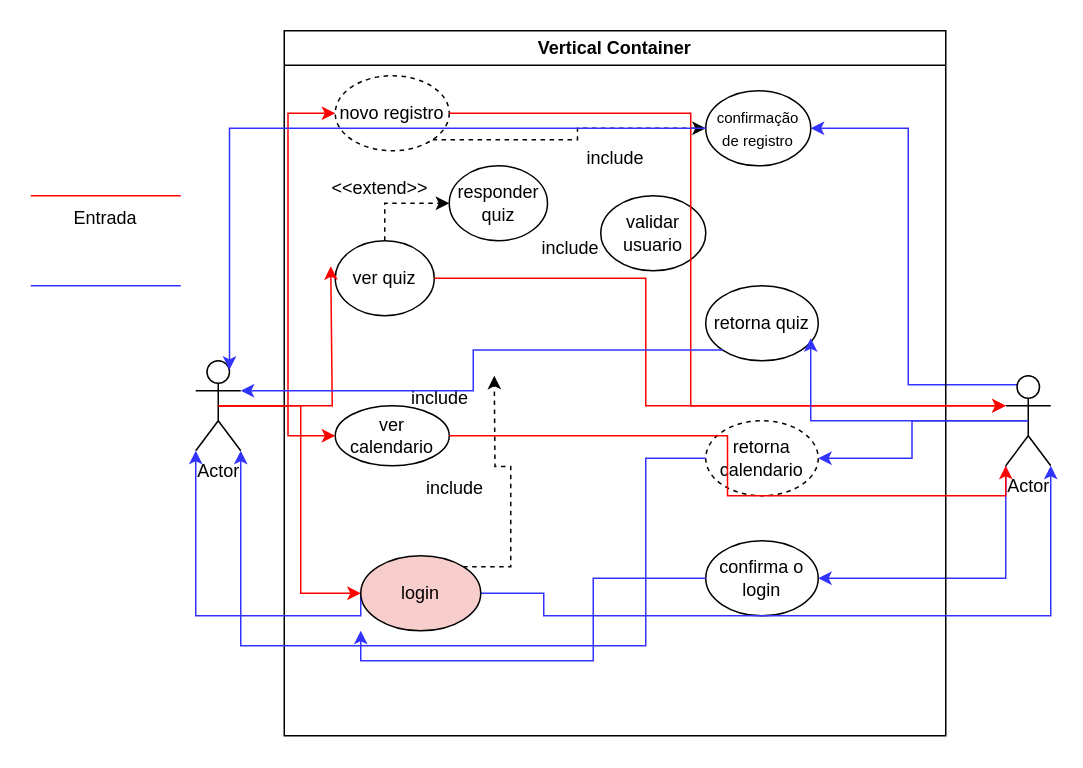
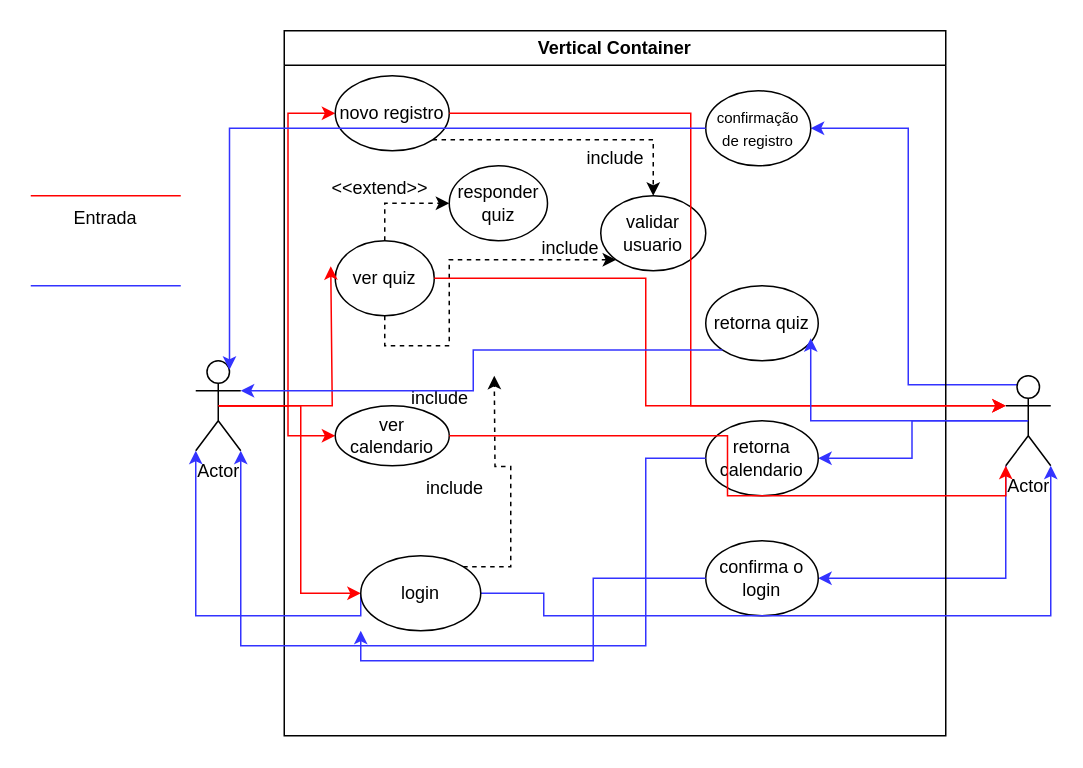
(392, 113) -> (392, 113)
(578, 137) -> (636, 140)
none -> (449, 272)
(762, 458) -> (762, 458)
(421, 593) -> (421, 593)
